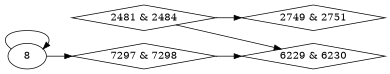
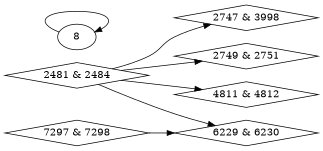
none -> (246, 18)
(55, 56) -> none
none -> (246, 95)
